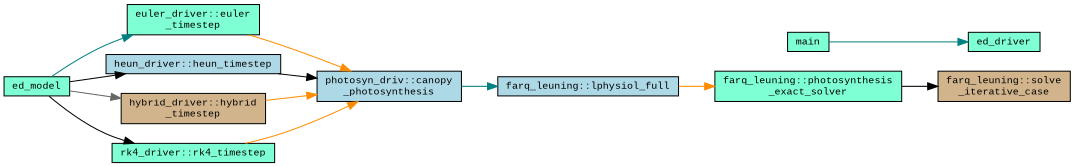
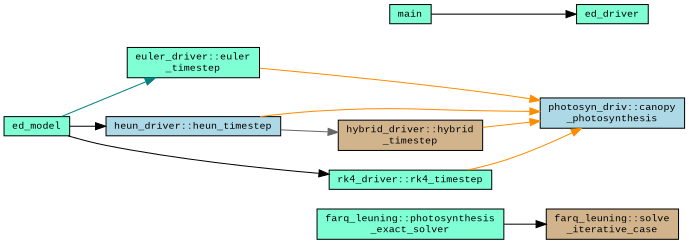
(893, 42) -> (498, 14)
(293, 75) -> (395, 109)
(588, 86) -> none
(90, 94) -> (304, 131)
